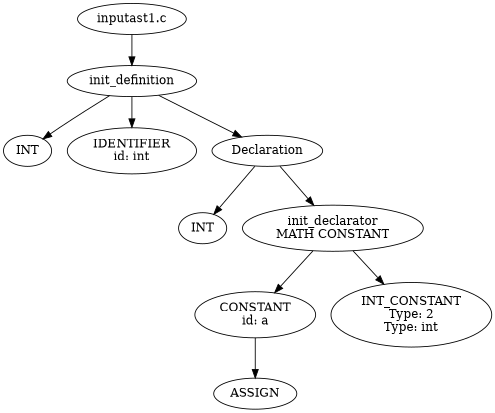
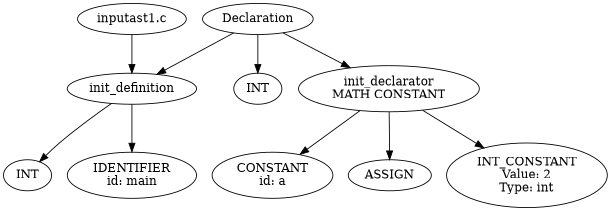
(196, 114) -> (199, 52)
(132, 151) -> (132, 175)
(411, 315) -> (527, 175)
(255, 354) -> (389, 131)
